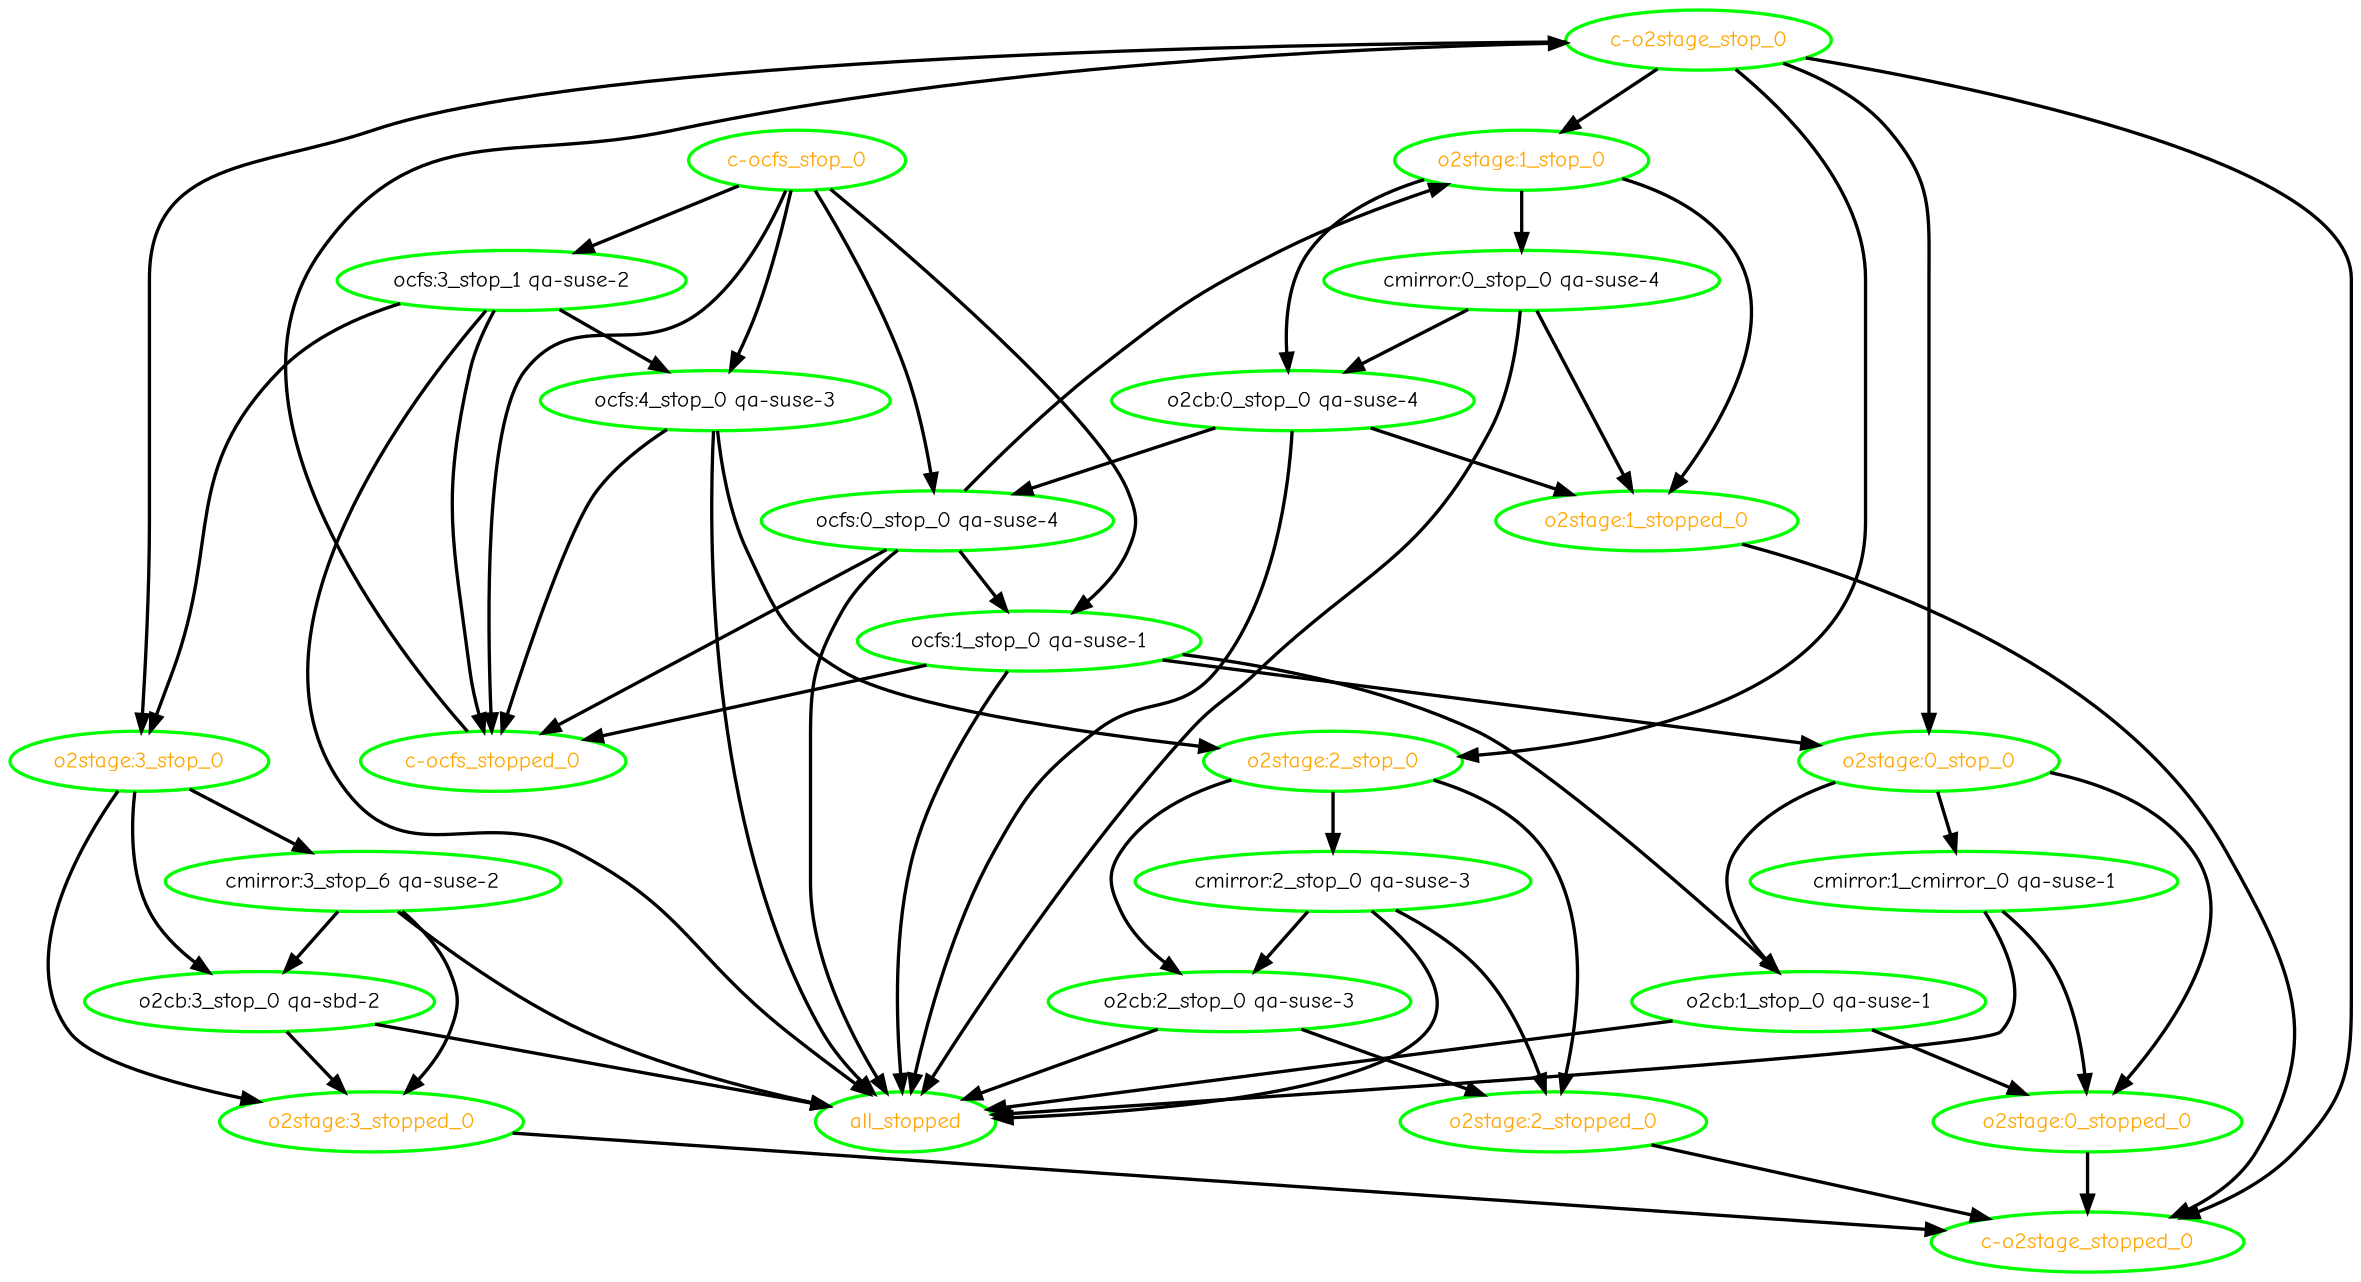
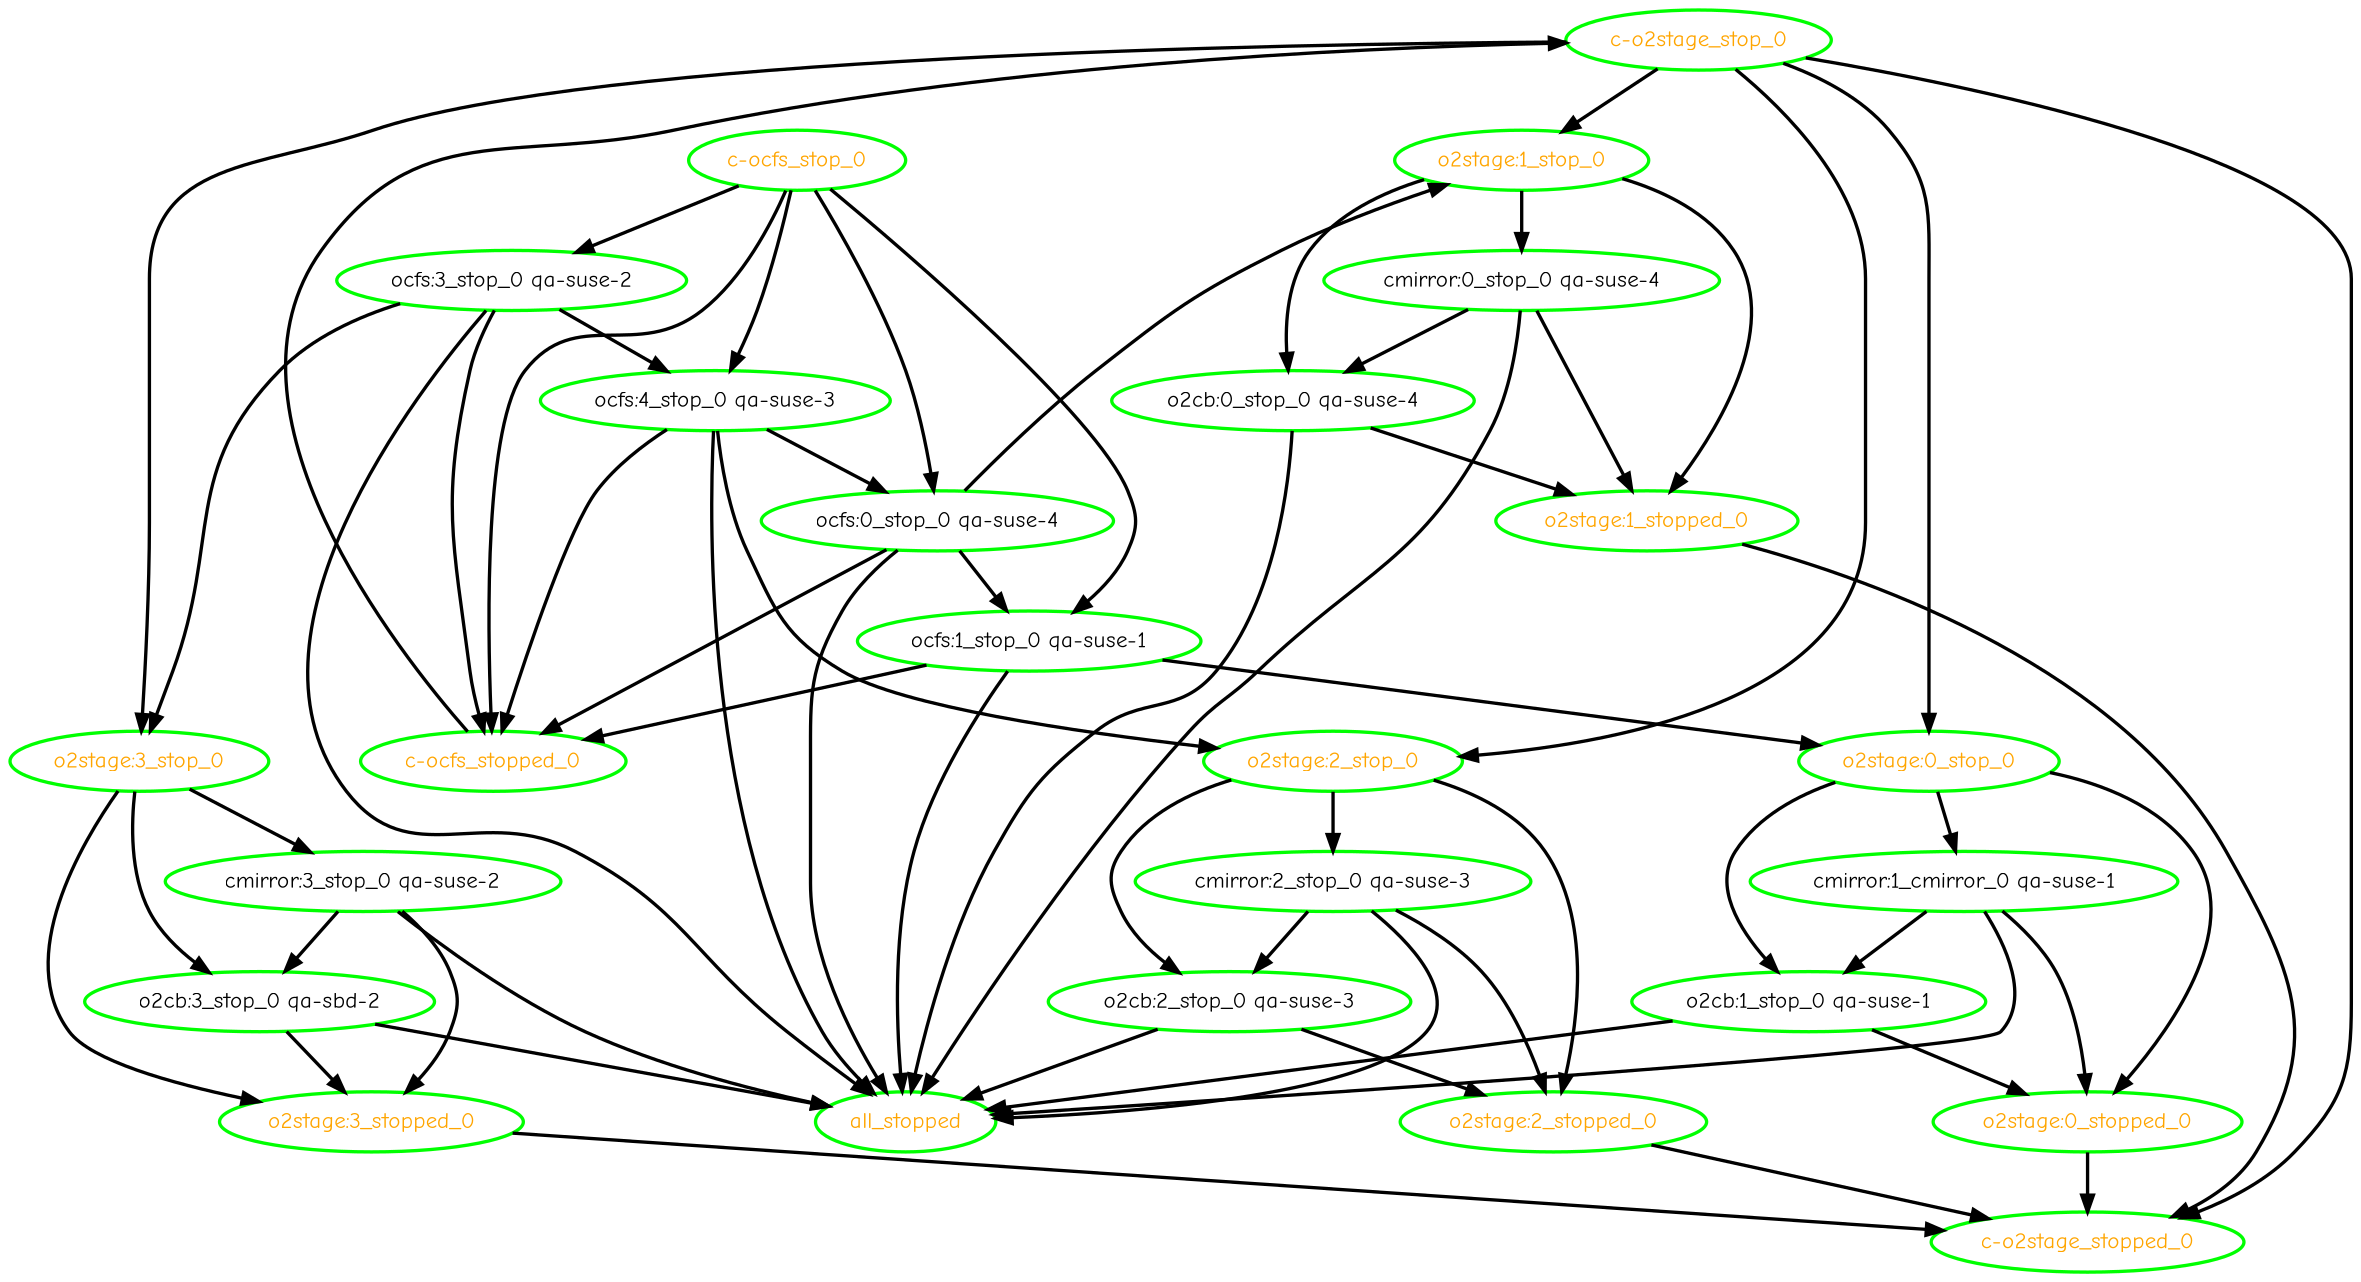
(512, 280) -> (512, 280)
(1123, 458) -> (819, 457)
(1490, 739) -> (1893, 937)
(363, 881) -> (363, 881)
